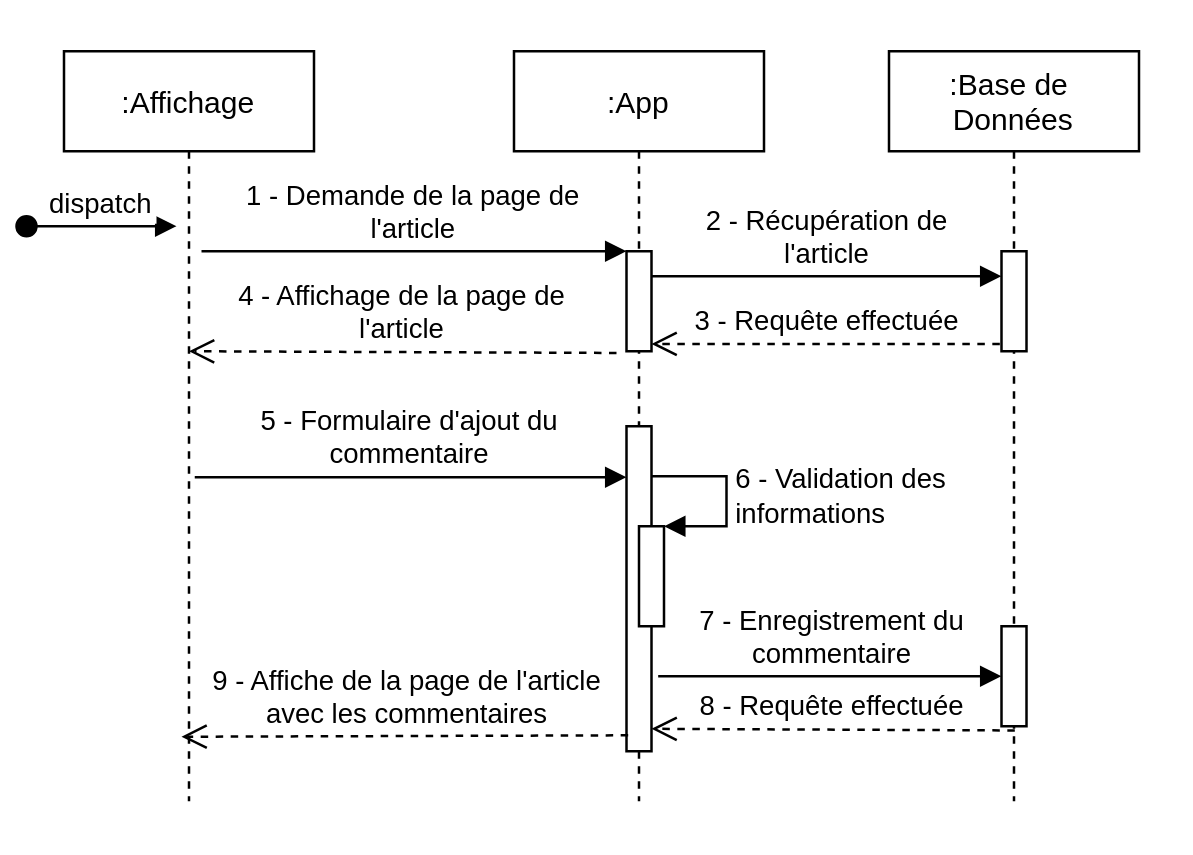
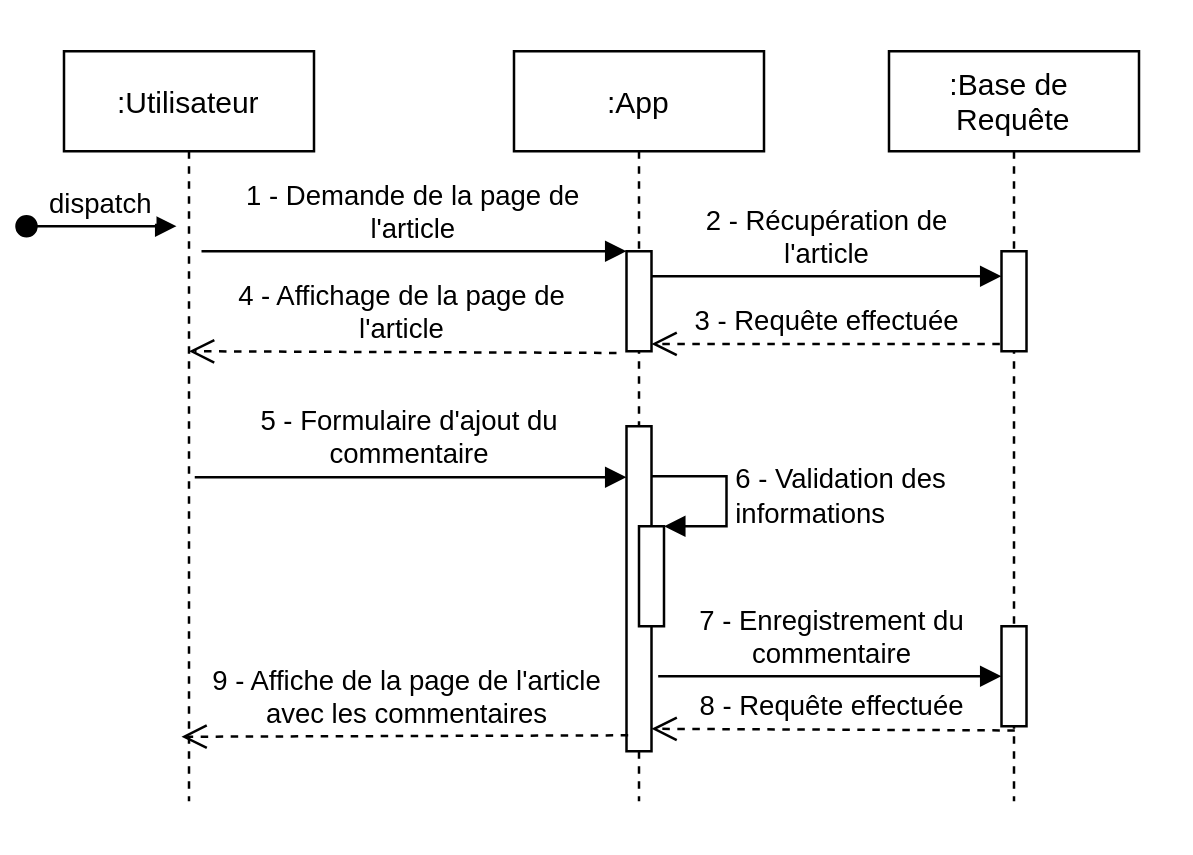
(1013, 85) -> (1013, 85)
(188, 103) -> (188, 103)
